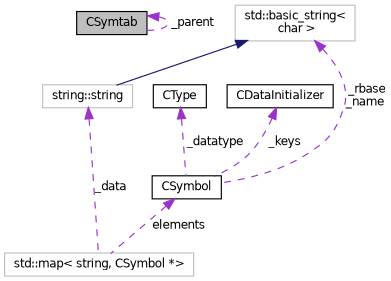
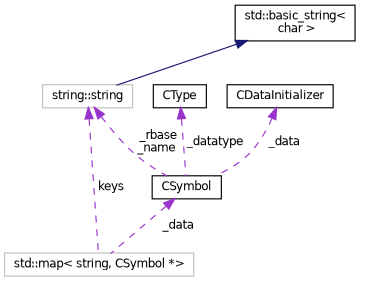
(112, 23) -> none
(295, 23) -> (295, 23)
(283, 142) -> (283, 142)
(321, 144) -> (131, 150)
(110, 187) -> (110, 187)
(177, 226) -> (177, 226)
